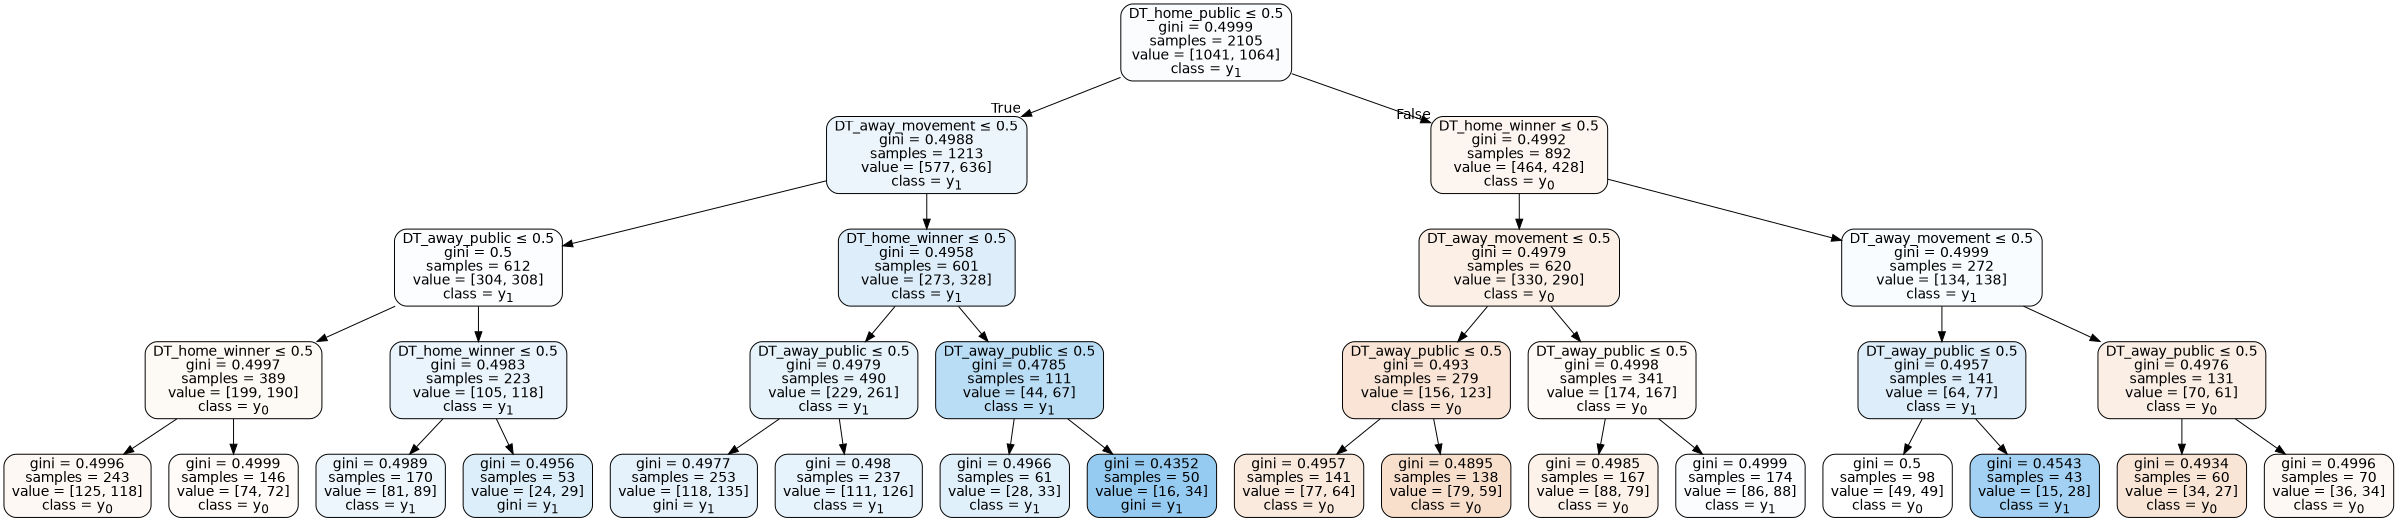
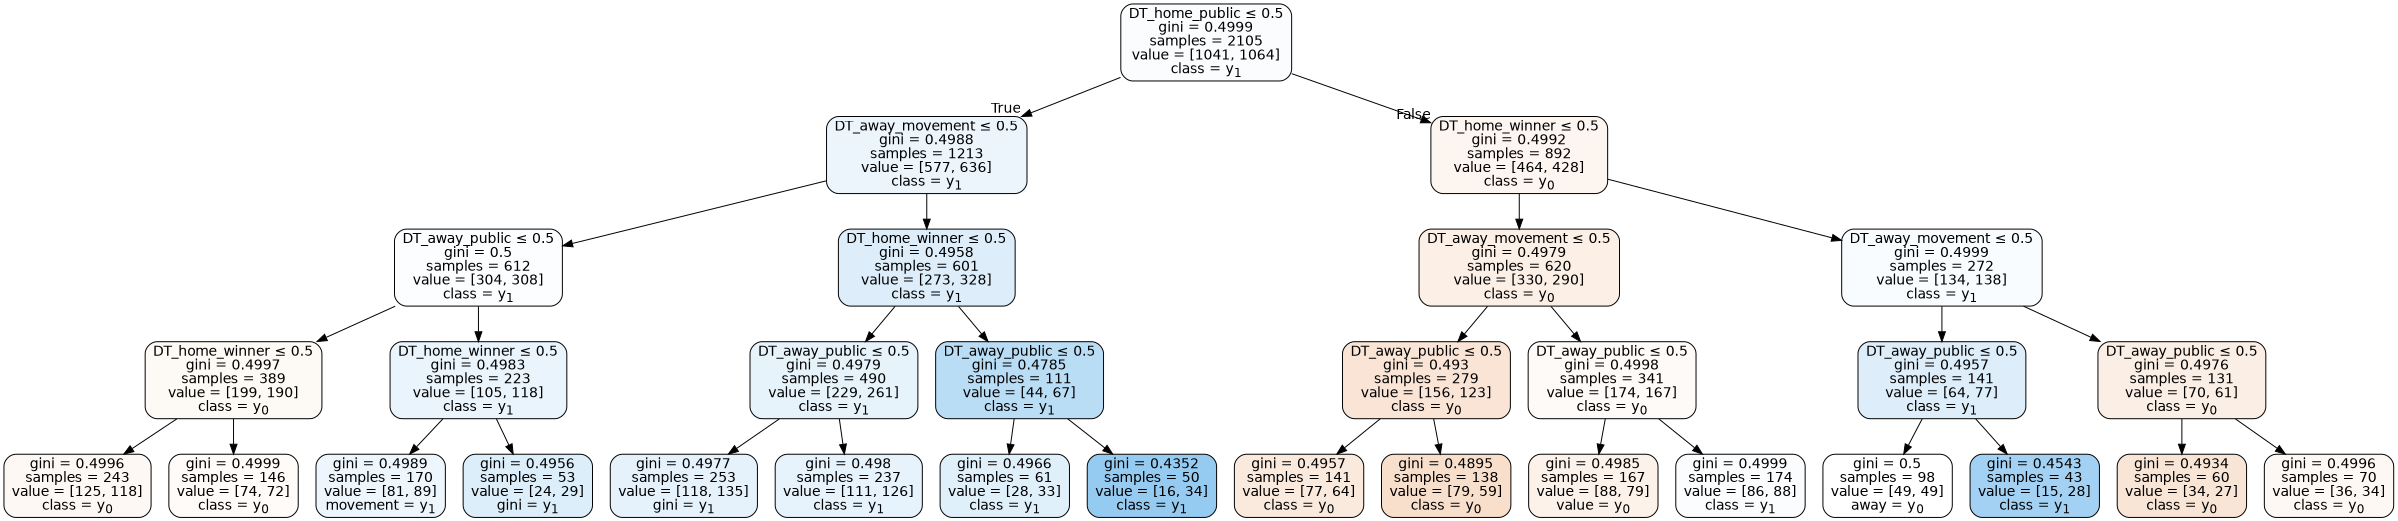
(377, 506) -> (377, 506)
(1148, 506) -> (1148, 506)
(1589, 506) -> (1589, 506)
(1884, 506) -> (1884, 506)
